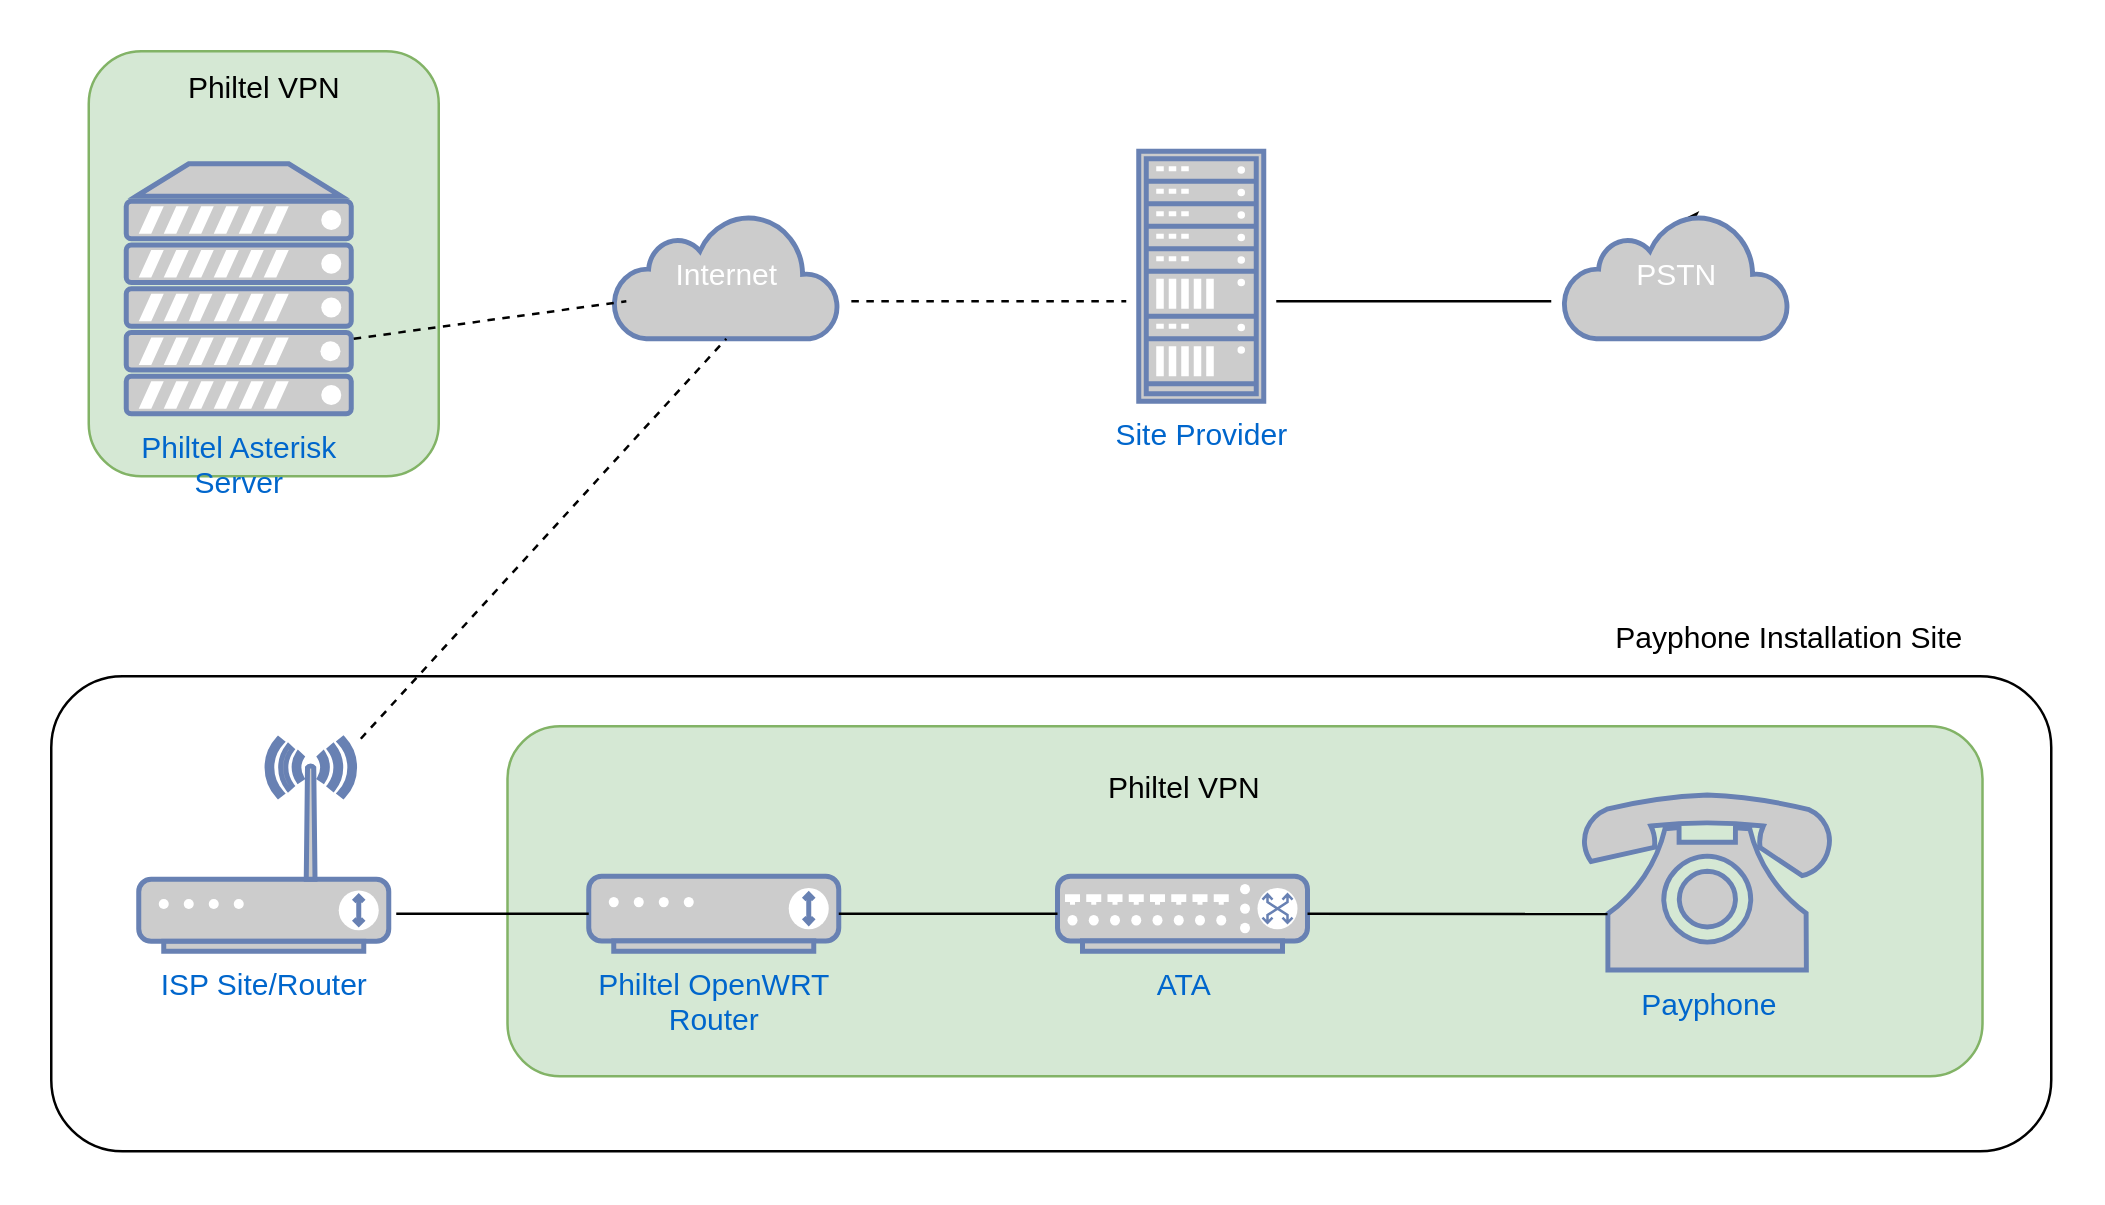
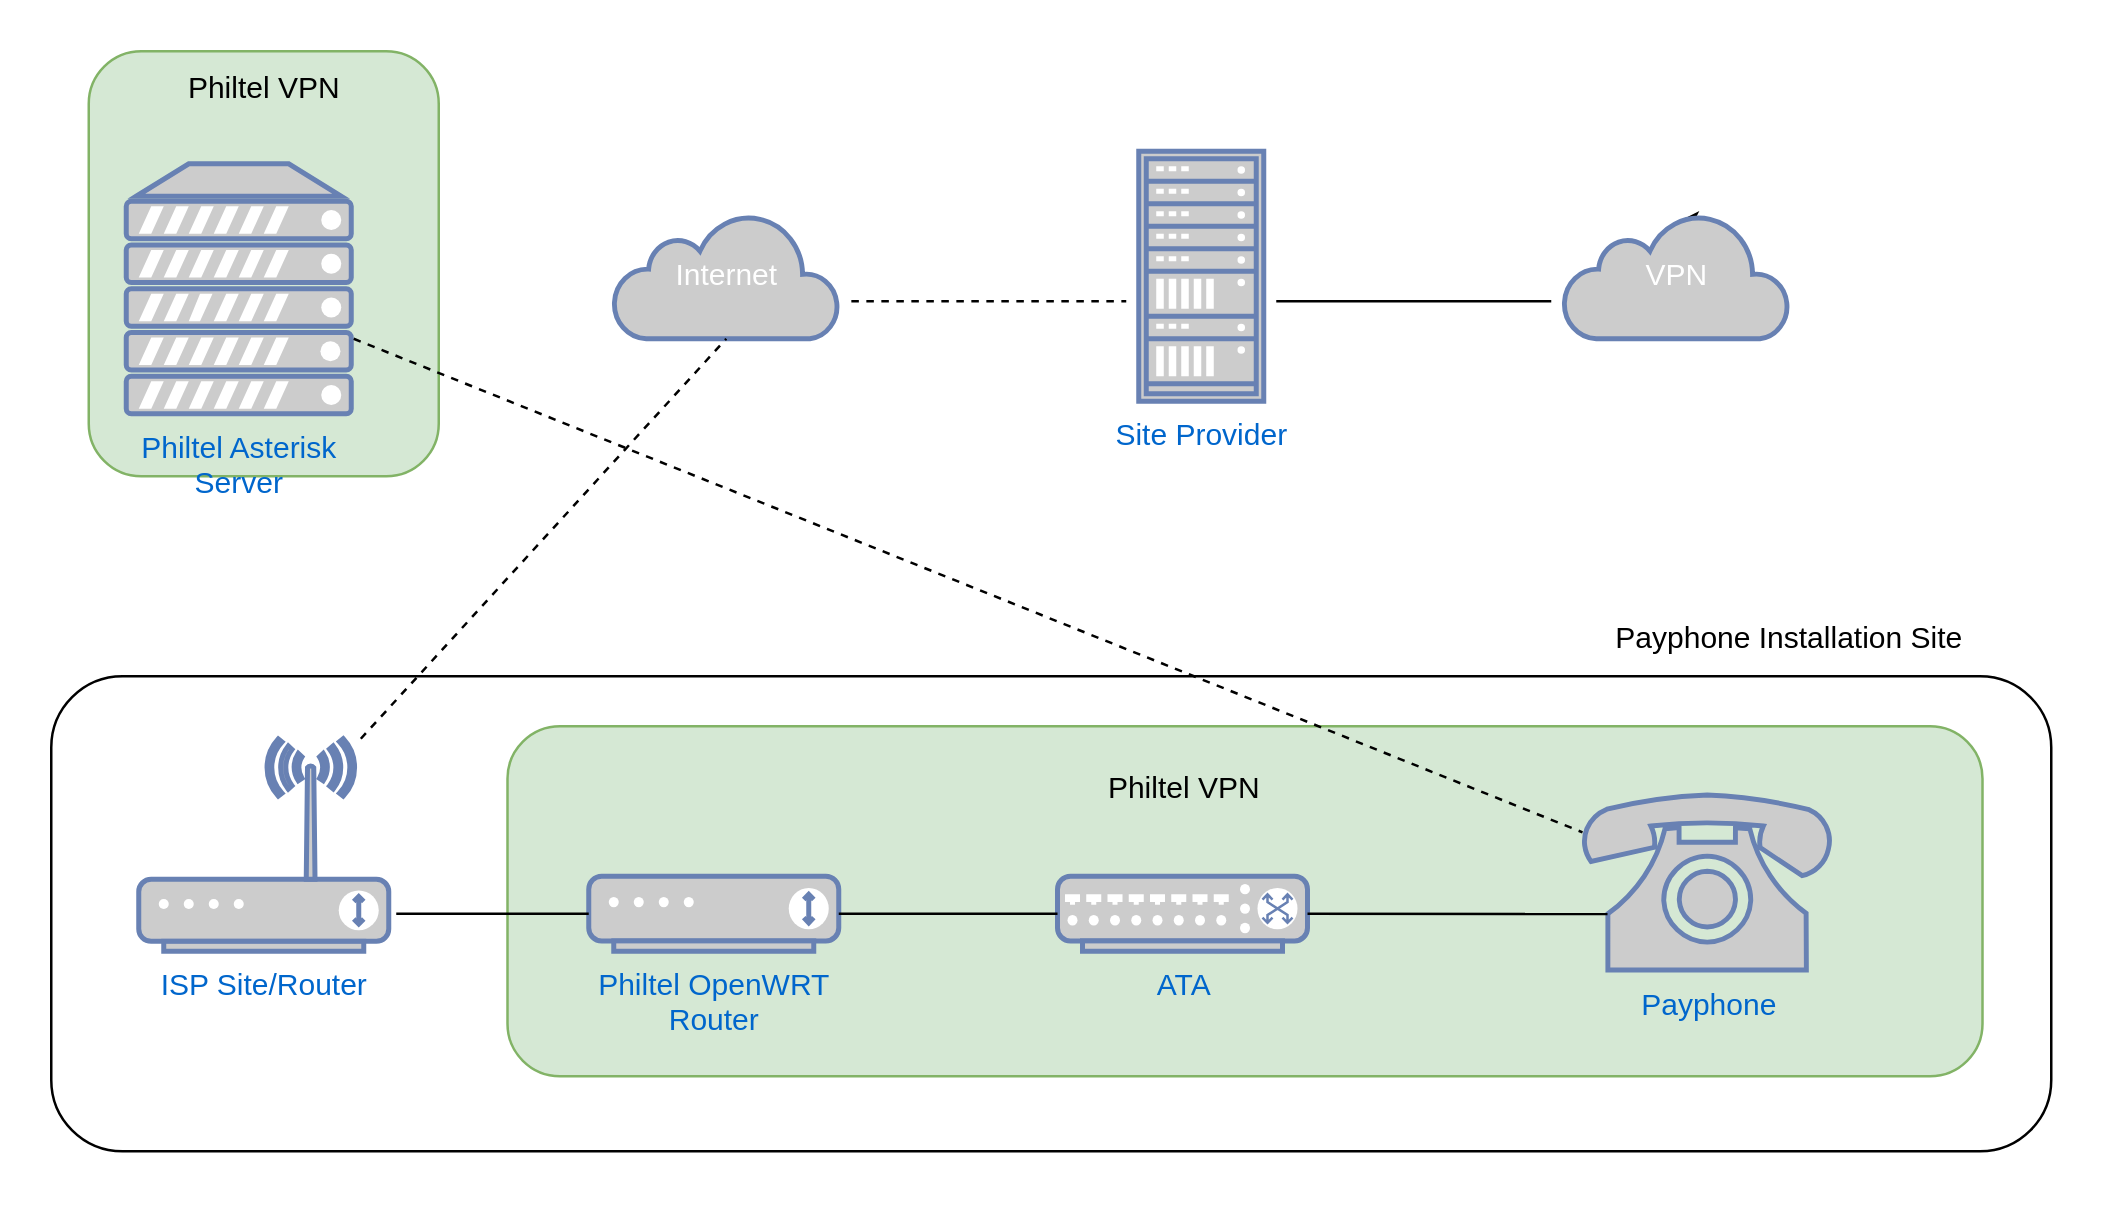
(1678, 276) -> (1678, 276)
(490, 320) -> (911, 563)
